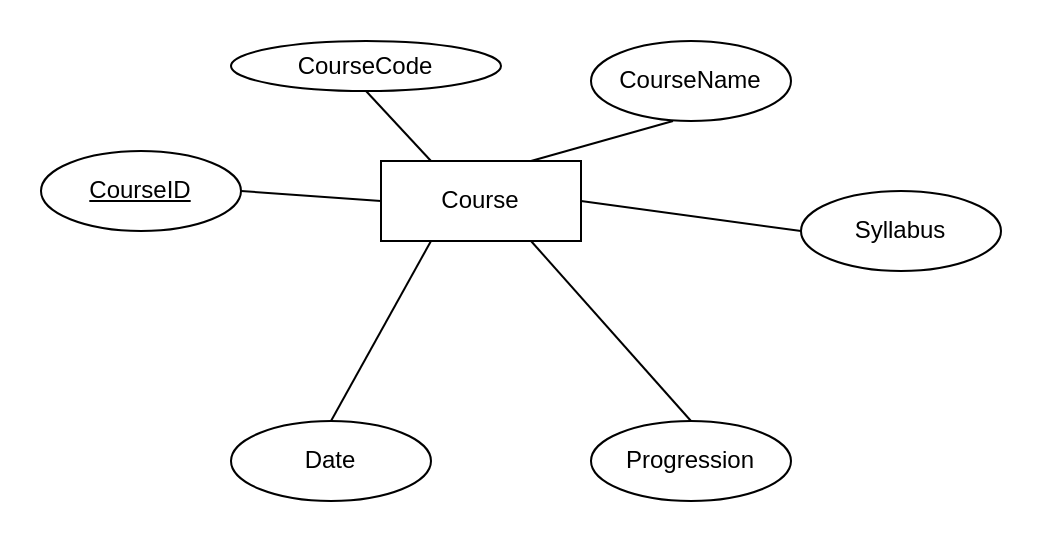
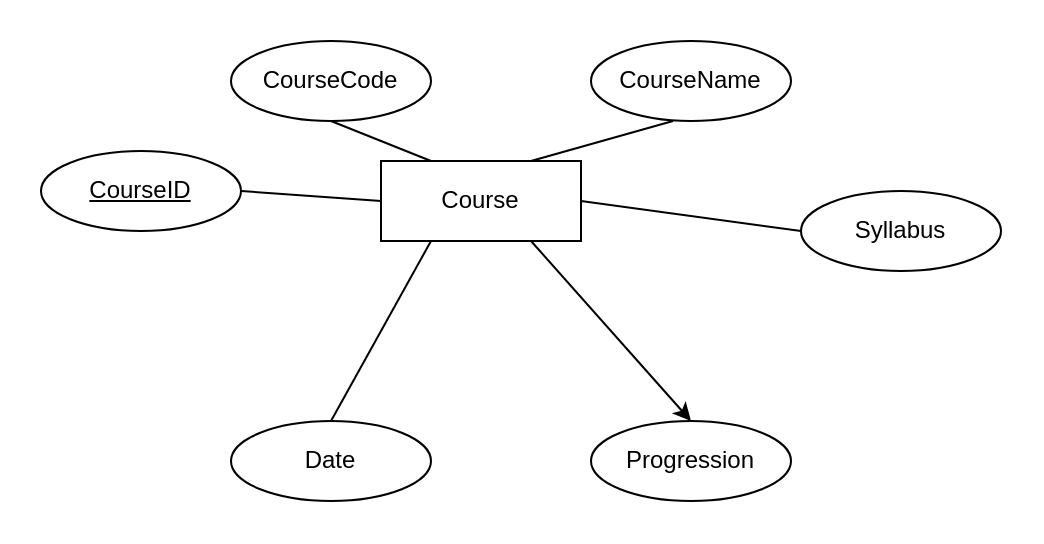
(366, 66) -> (331, 81)
(684, 414) -> (681, 410)
